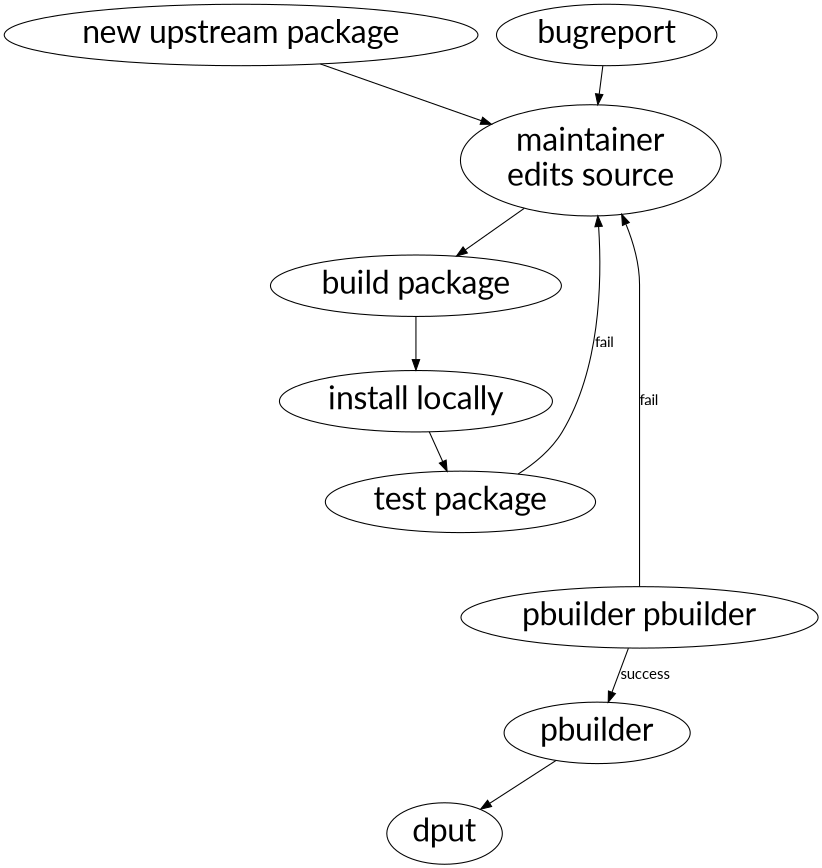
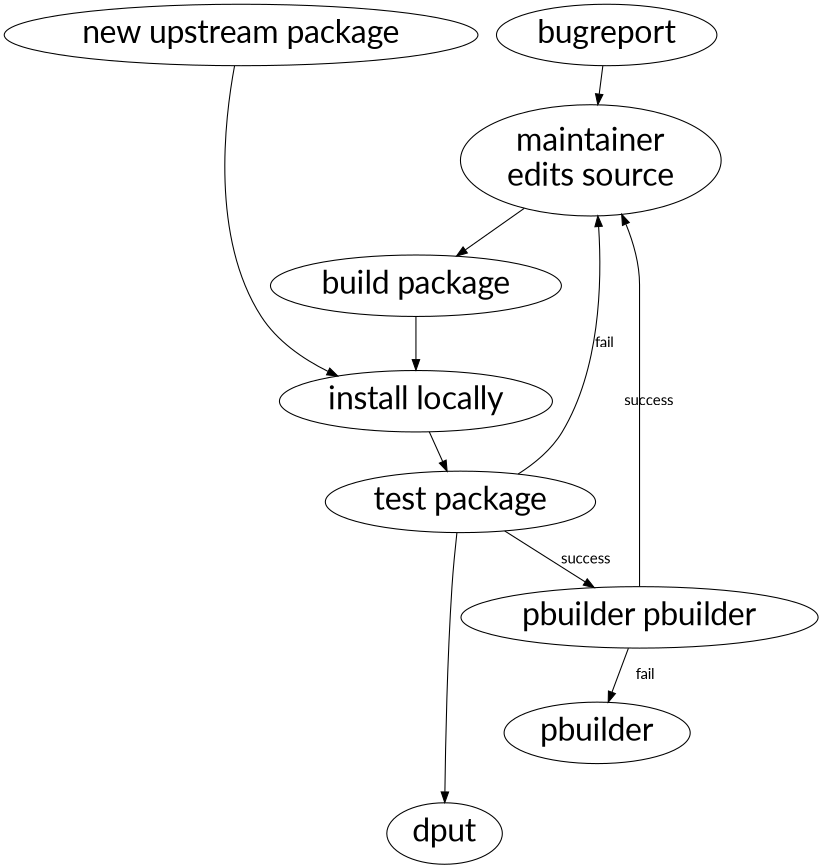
(401, 92) -> (232, 237)
(649, 401) -> (649, 401)
none -> (545, 556)
(645, 675) -> (645, 675)
(523, 782) -> (448, 662)
